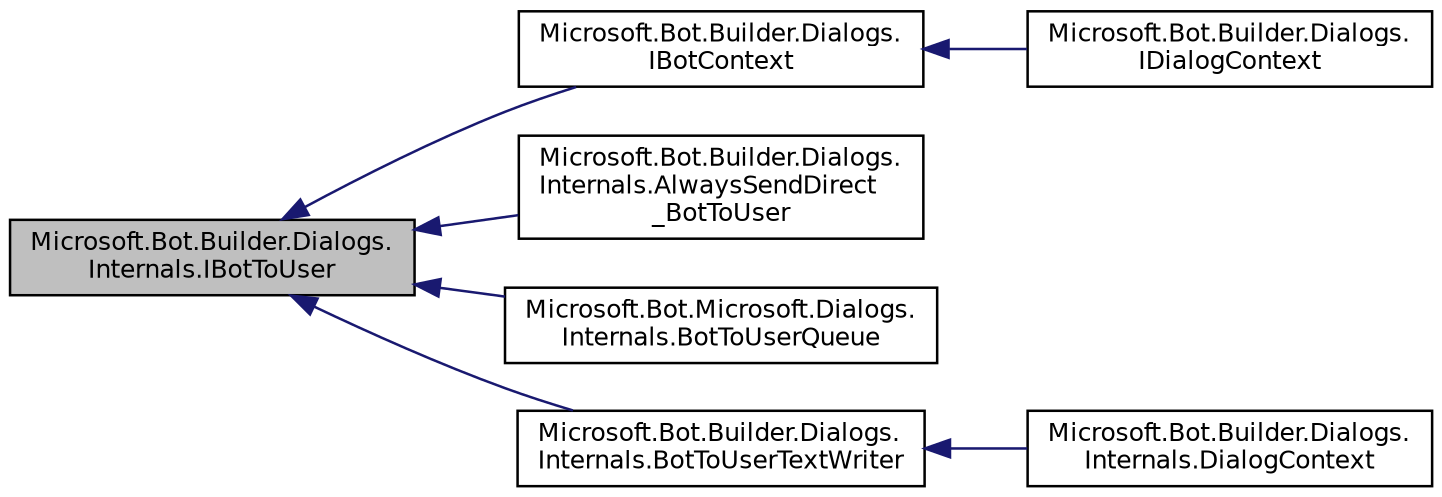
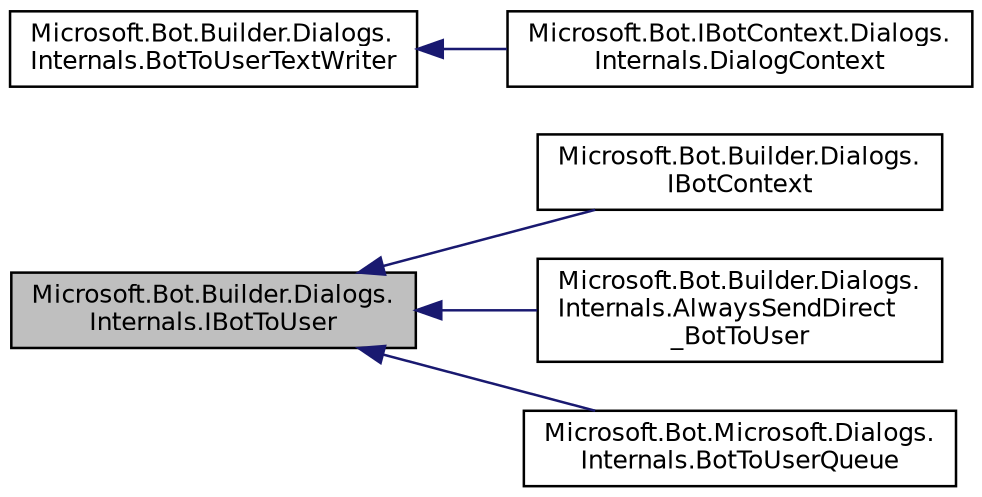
(1230, 49) -> none
(441, 363) -> none
(1230, 448) -> (740, 49)
